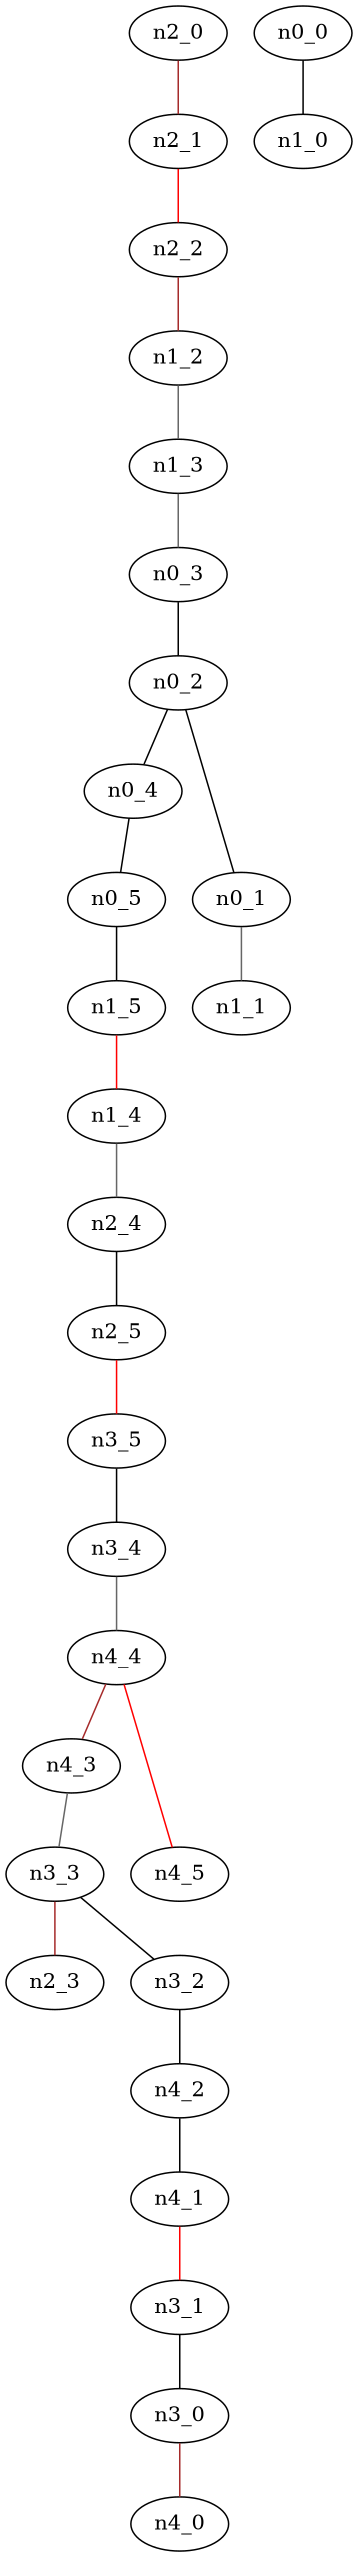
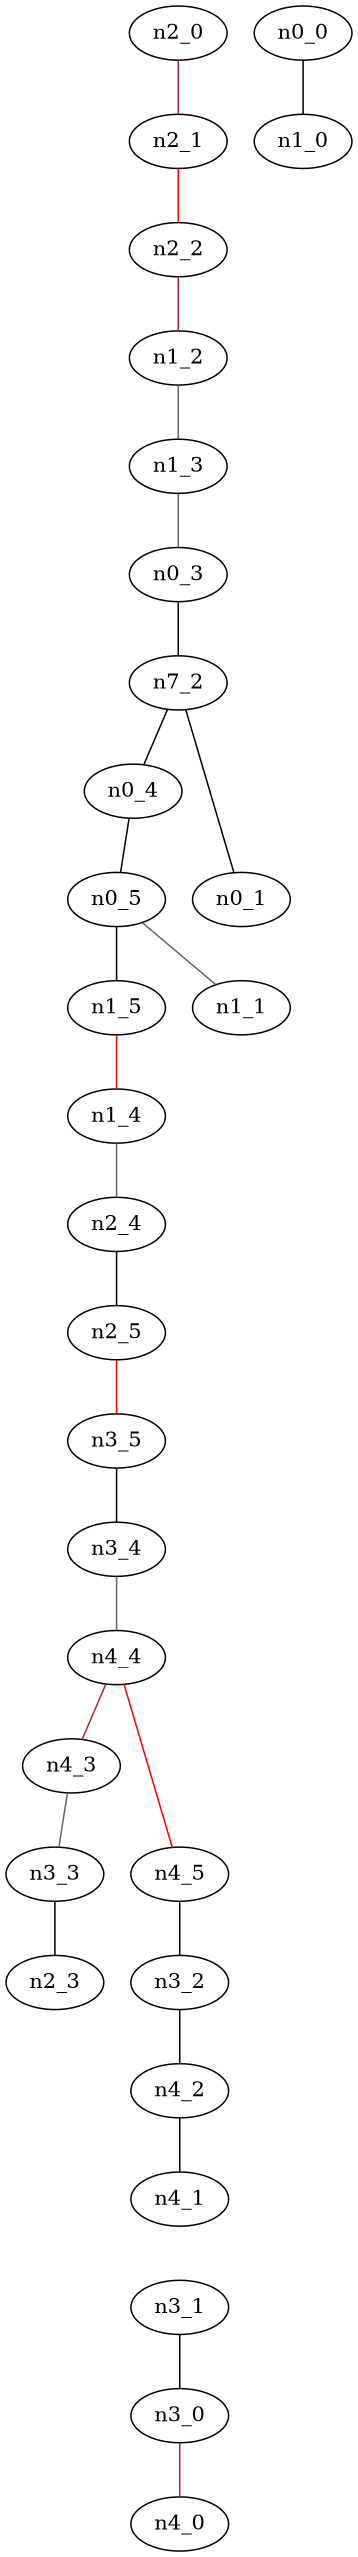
(178, 683) -> (178, 683)
(241, 954) -> (179, 954)
(55, 1928) -> (55, 1928)
(117, 1928) -> (180, 1928)
(180, 2253) -> none
